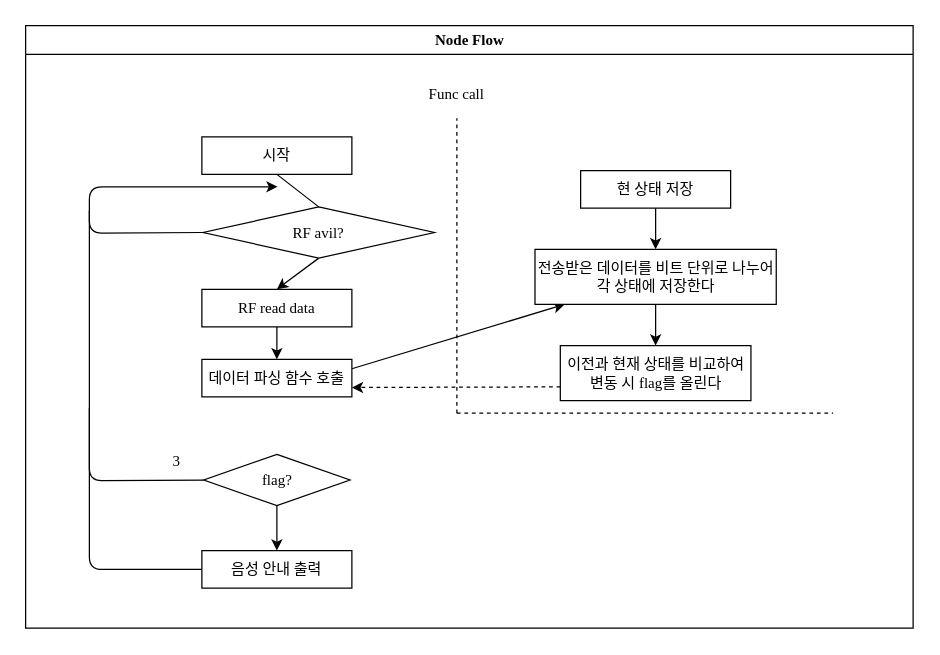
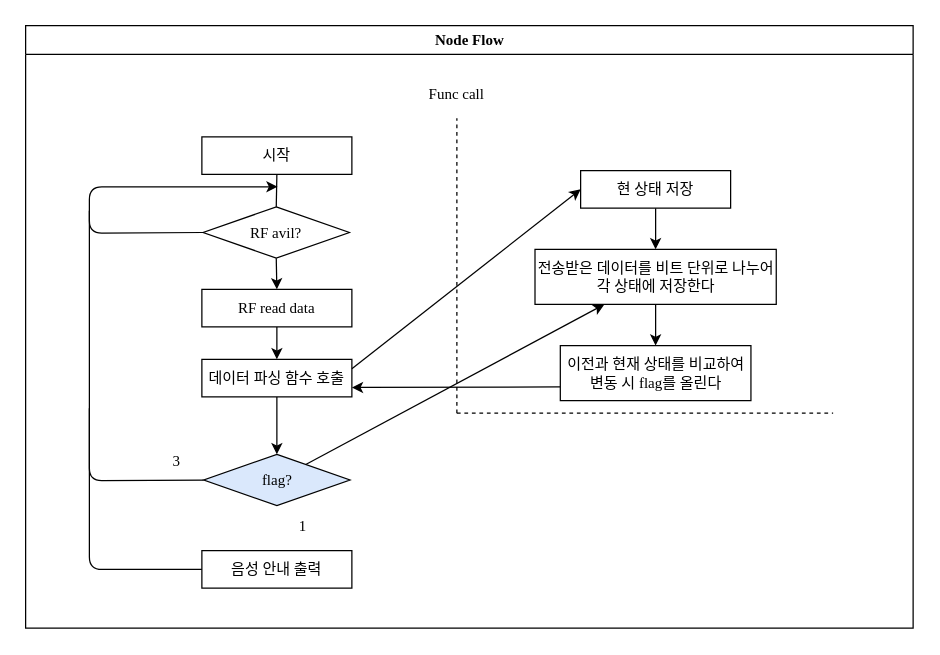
(319, 233) -> (276, 233)
(453, 338) -> (463, 282)
(508, 387) -> (508, 387)
none -> (277, 421)
(277, 480) -> (277, 480)
(277, 524) -> (377, 426)
none -> (303, 527)
